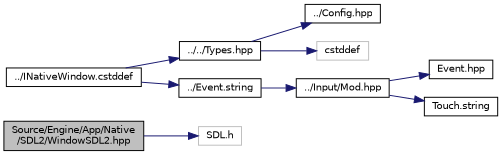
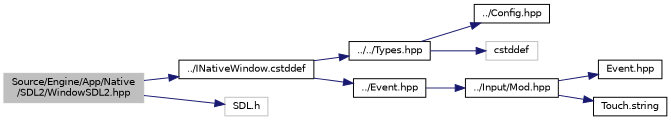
none -> (156, 79)
(220, 88) -> (390, 88)
(74, 136) -> (74, 88)
